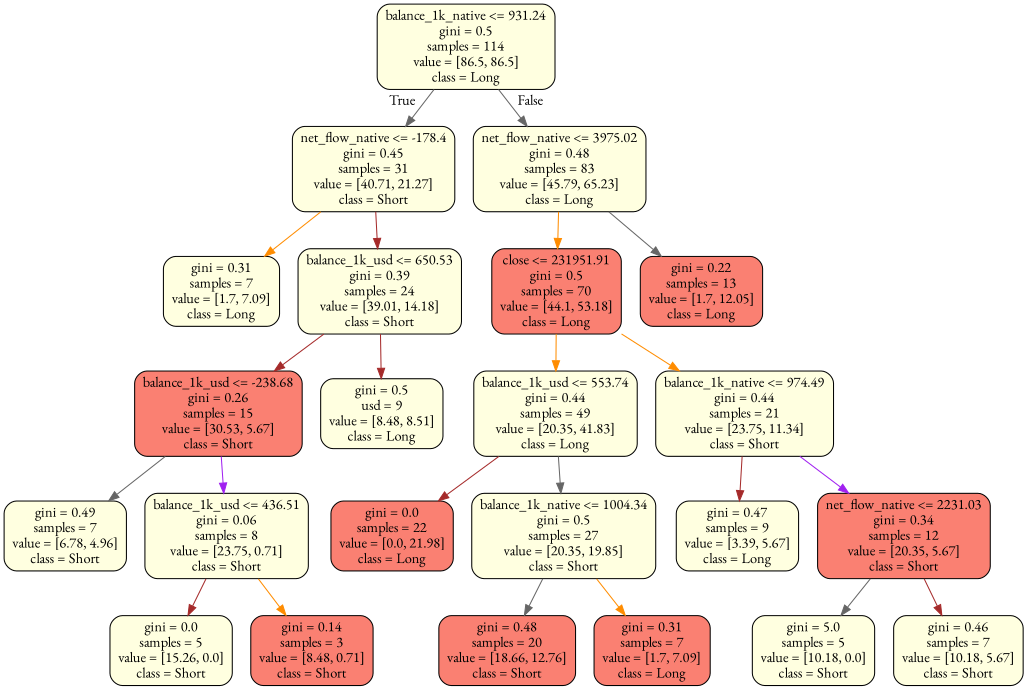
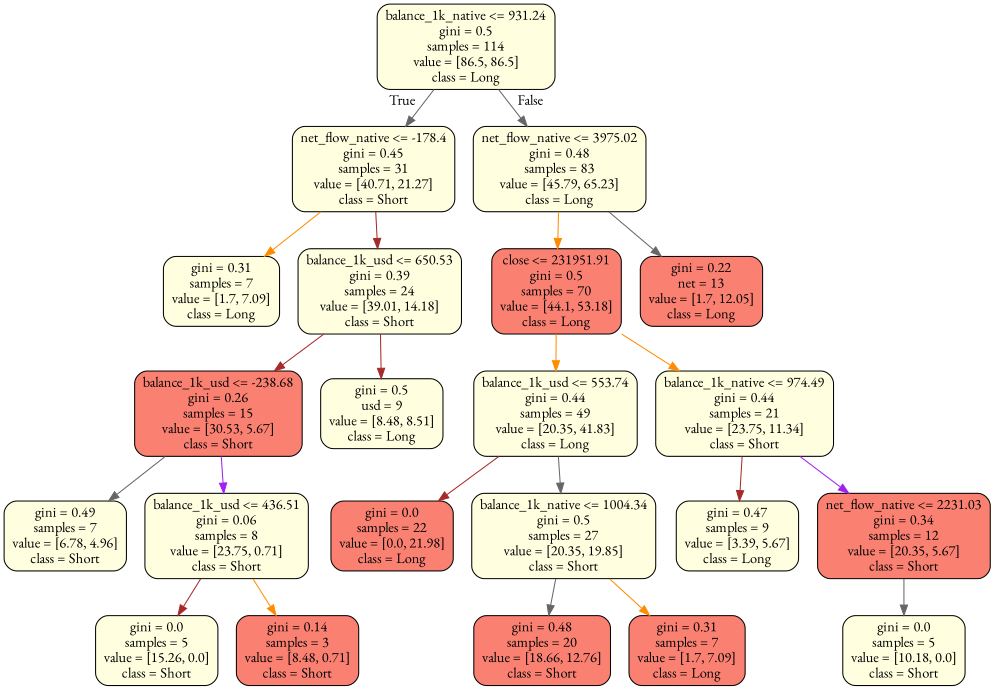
(701, 291) -> (701, 291)
(813, 651) -> (904, 651)
(958, 651) -> none
